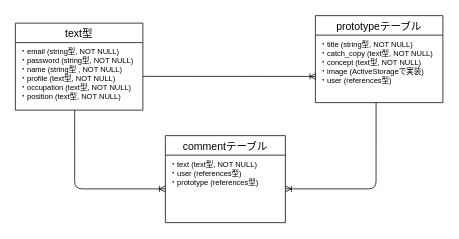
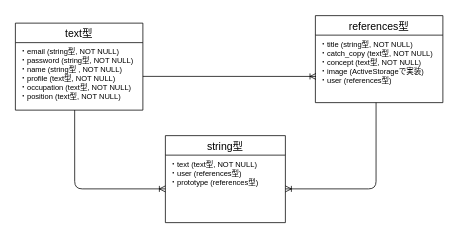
(379, 26) -> (379, 26)
(225, 146) -> (225, 146)
